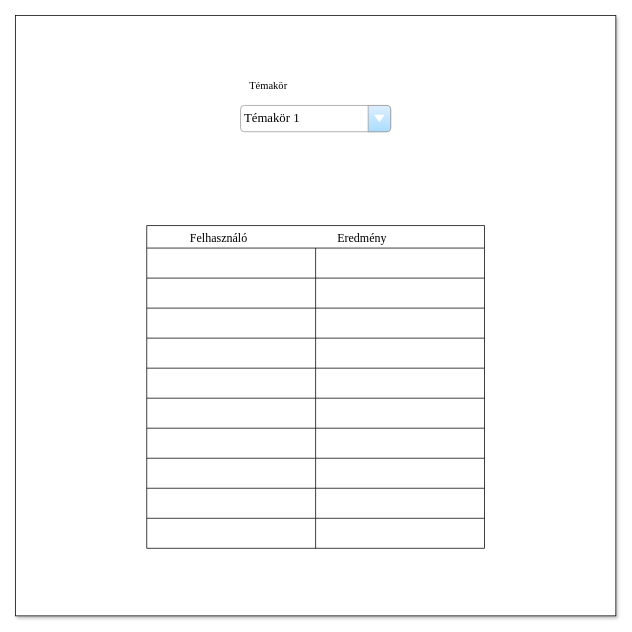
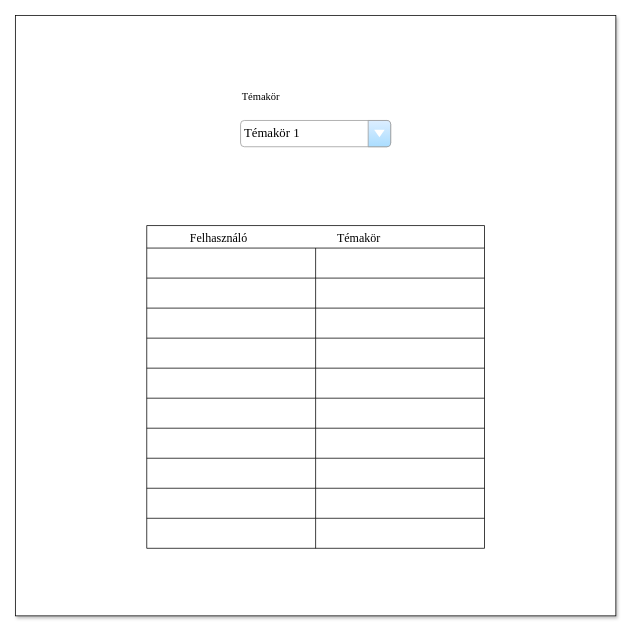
(270, 83) -> (263, 94)
(315, 119) -> (315, 134)
(286, 238) -> (283, 238)
